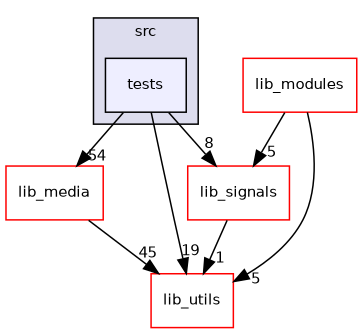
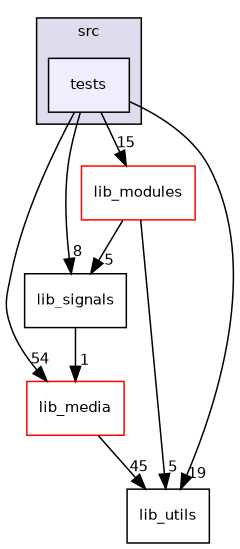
none -> (111, 133)
(239, 193) -> (75, 301)
(218, 240) -> (75, 347)
(192, 301) -> (168, 516)
